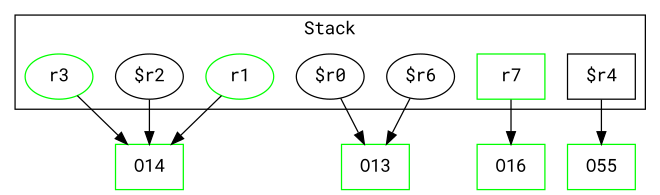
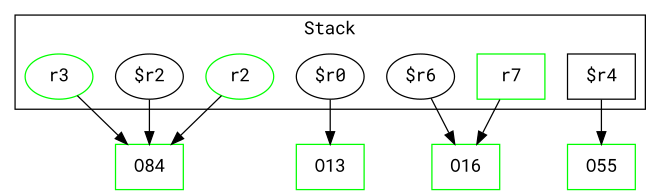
(240, 77) -> (240, 77)
(400, 117) -> (441, 117)
(149, 167) -> (149, 167)
